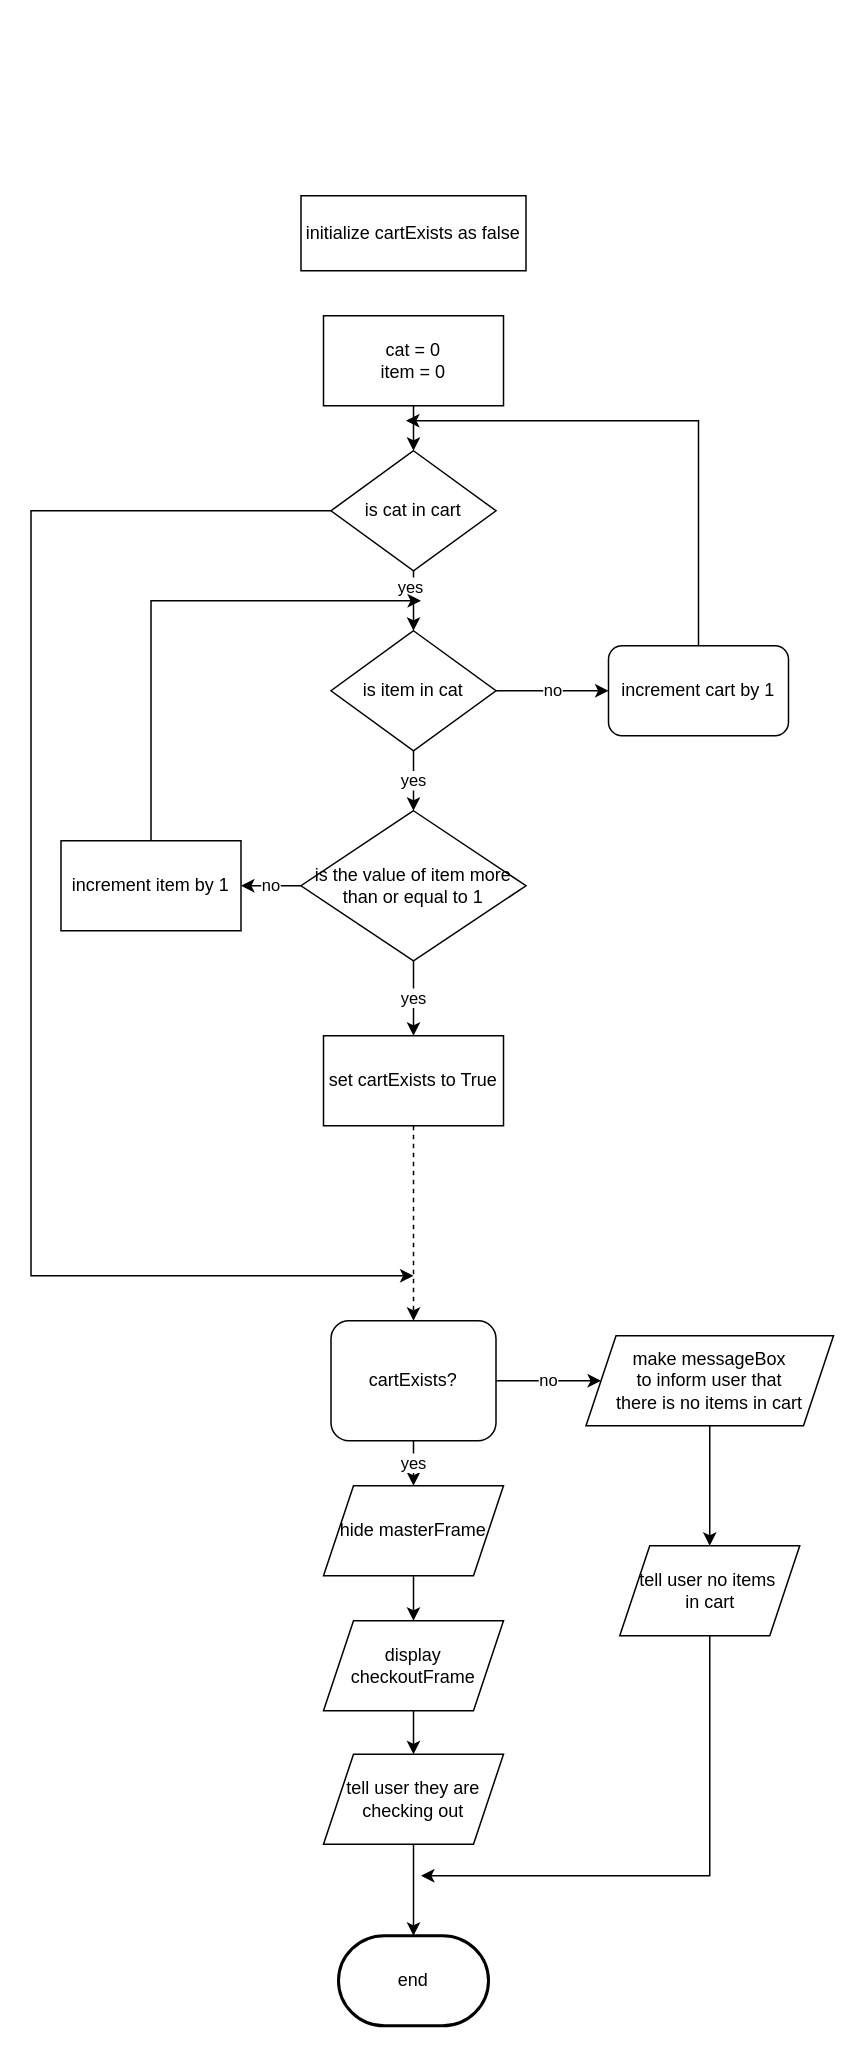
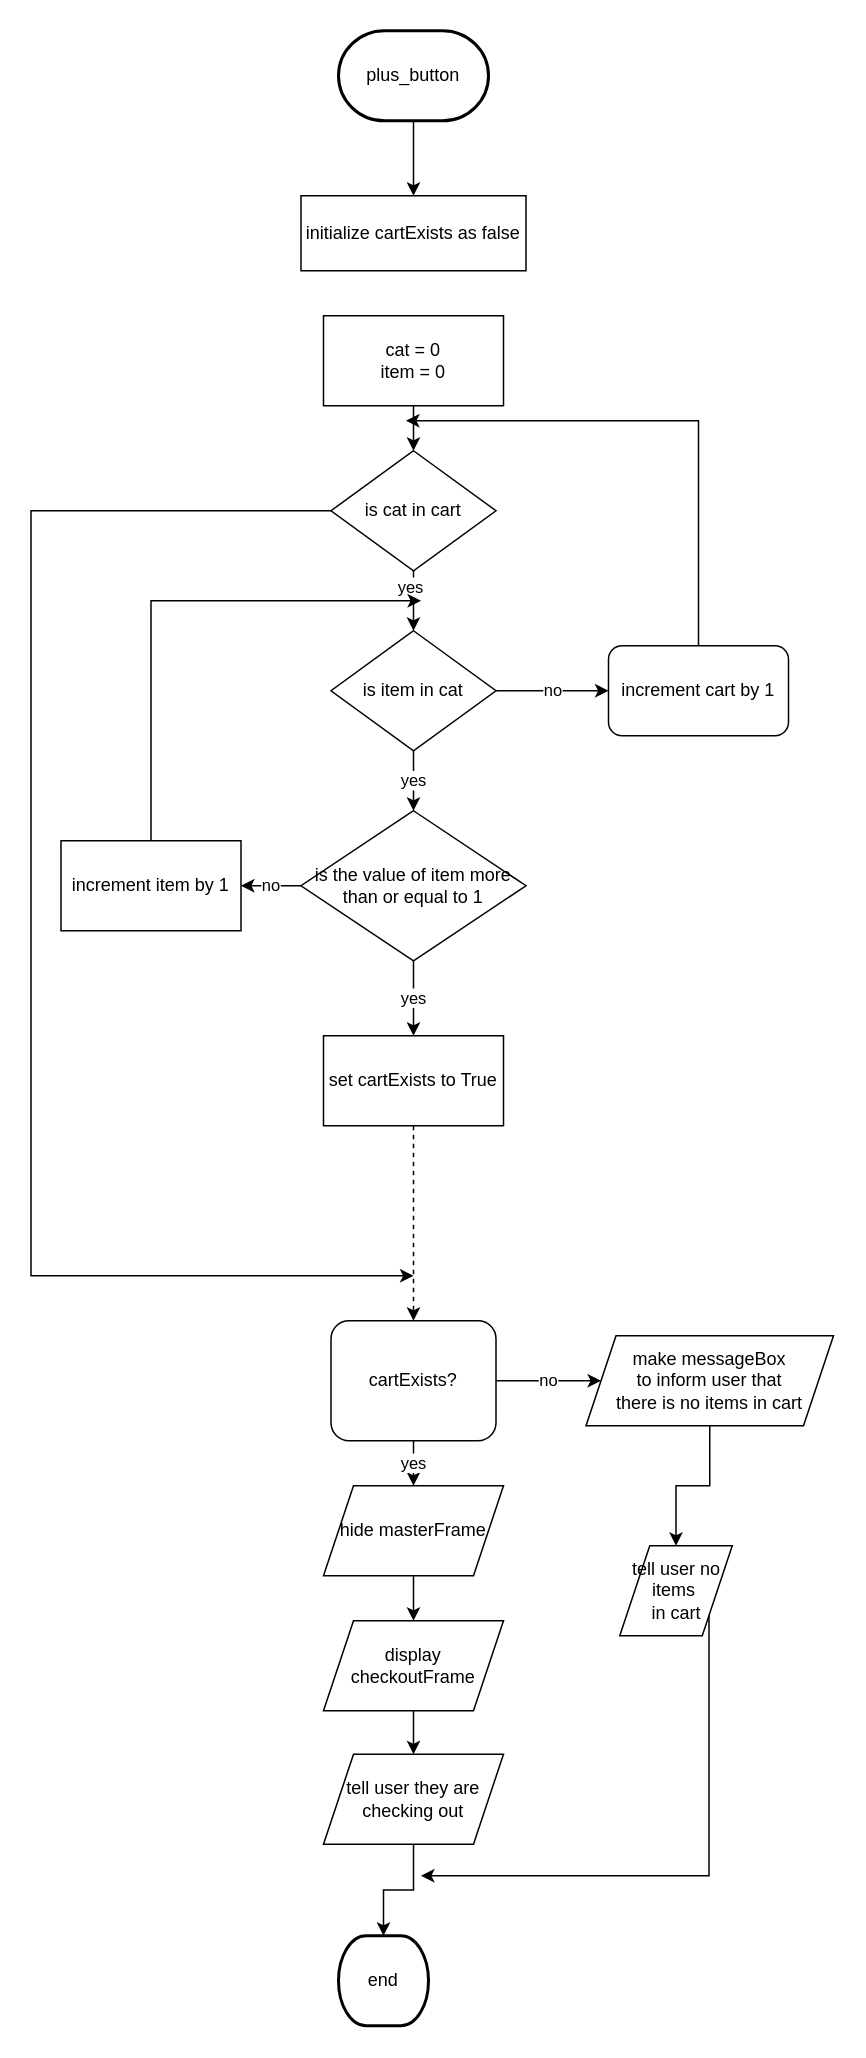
none -> (413, 76)
none -> (413, 153)
(710, 1591) -> (676, 1591)
(413, 1981) -> (383, 1981)
